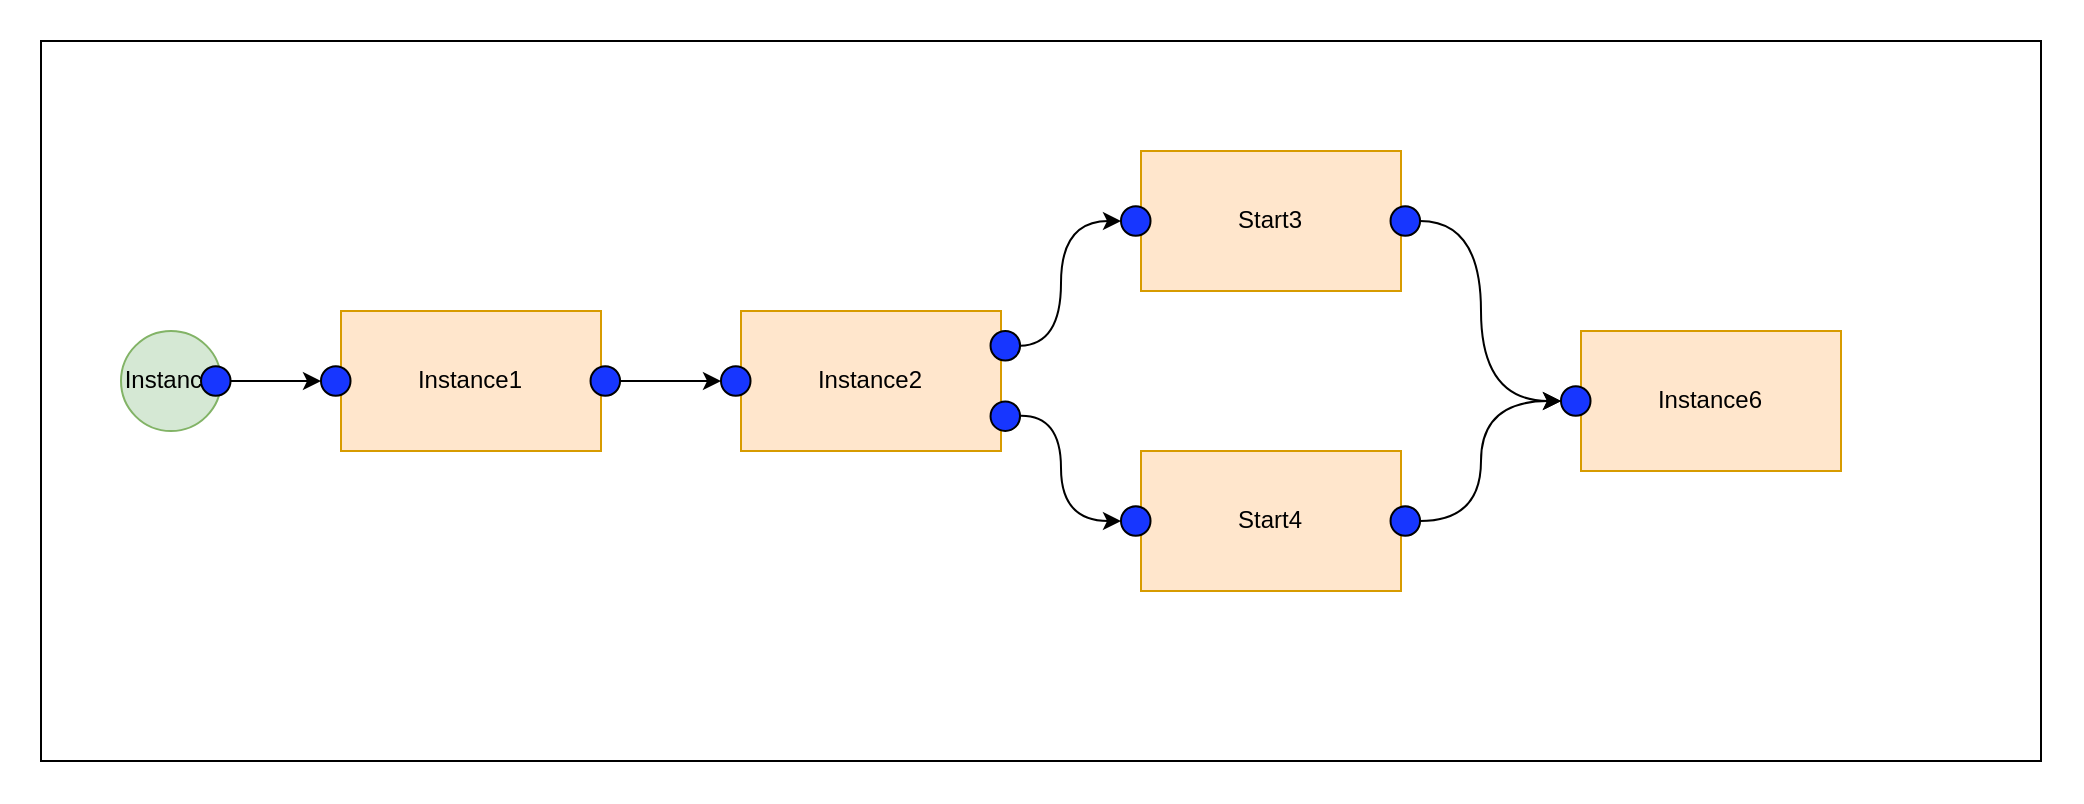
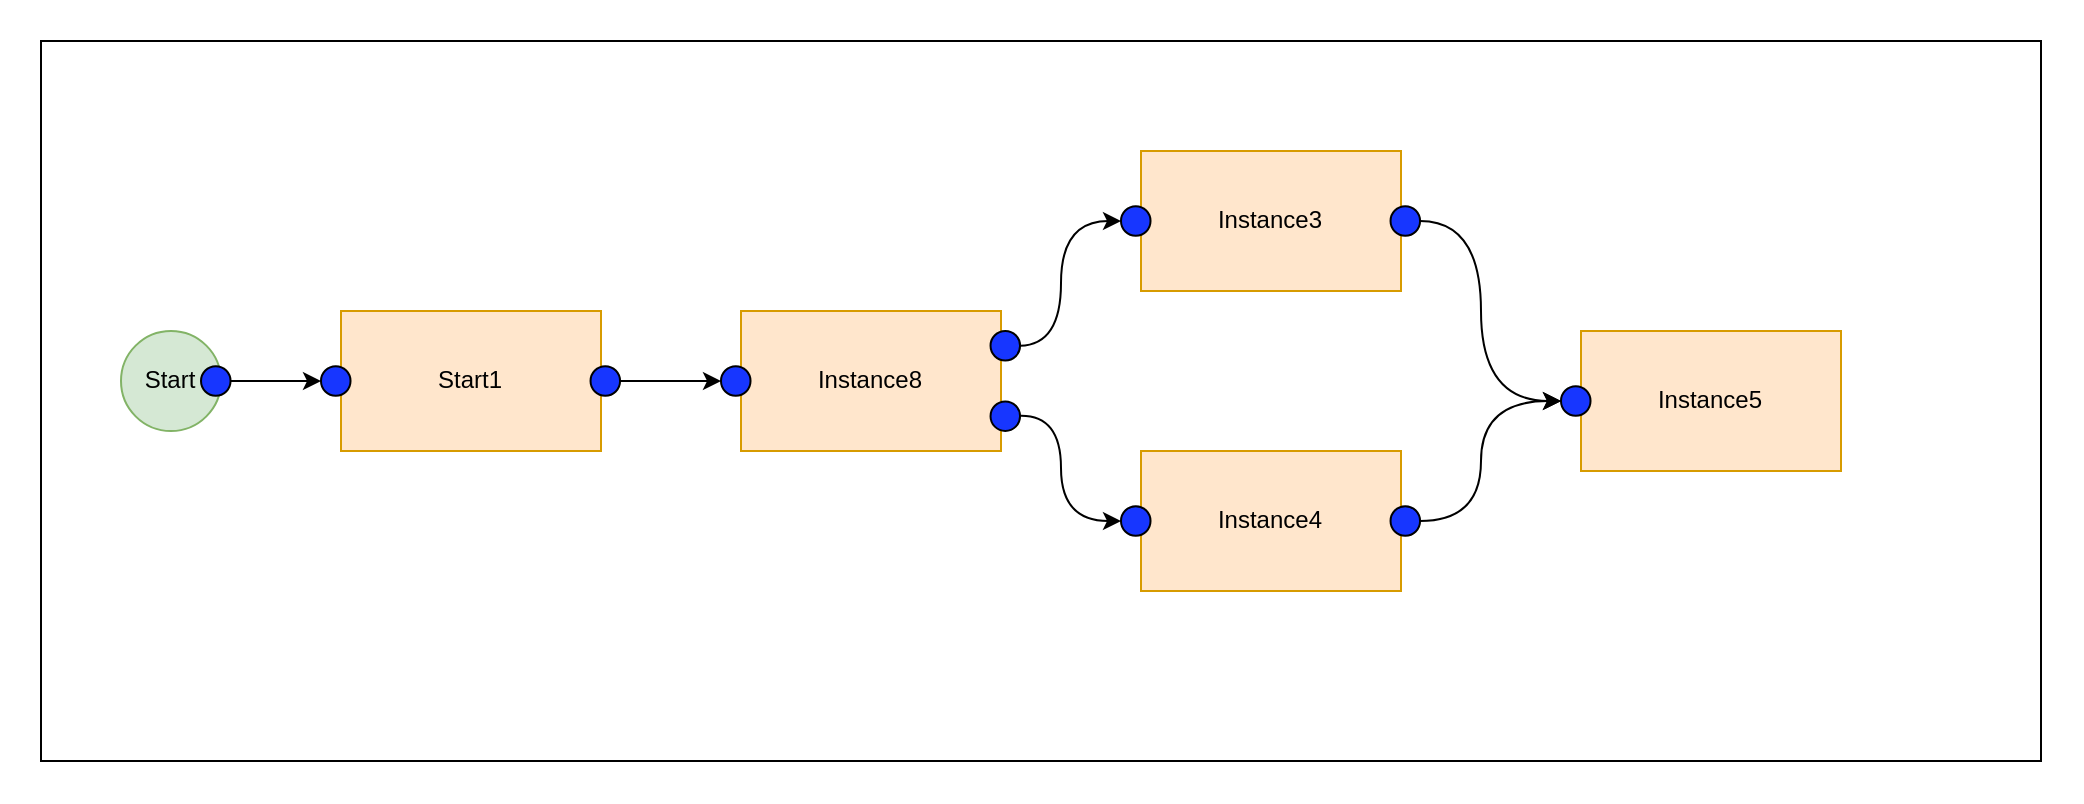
(1271, 221) -> (1271, 221)
(171, 381) -> (171, 381)
(471, 381) -> (471, 381)
(871, 381) -> (871, 381)
(1711, 401) -> (1711, 401)
(1271, 521) -> (1271, 521)
